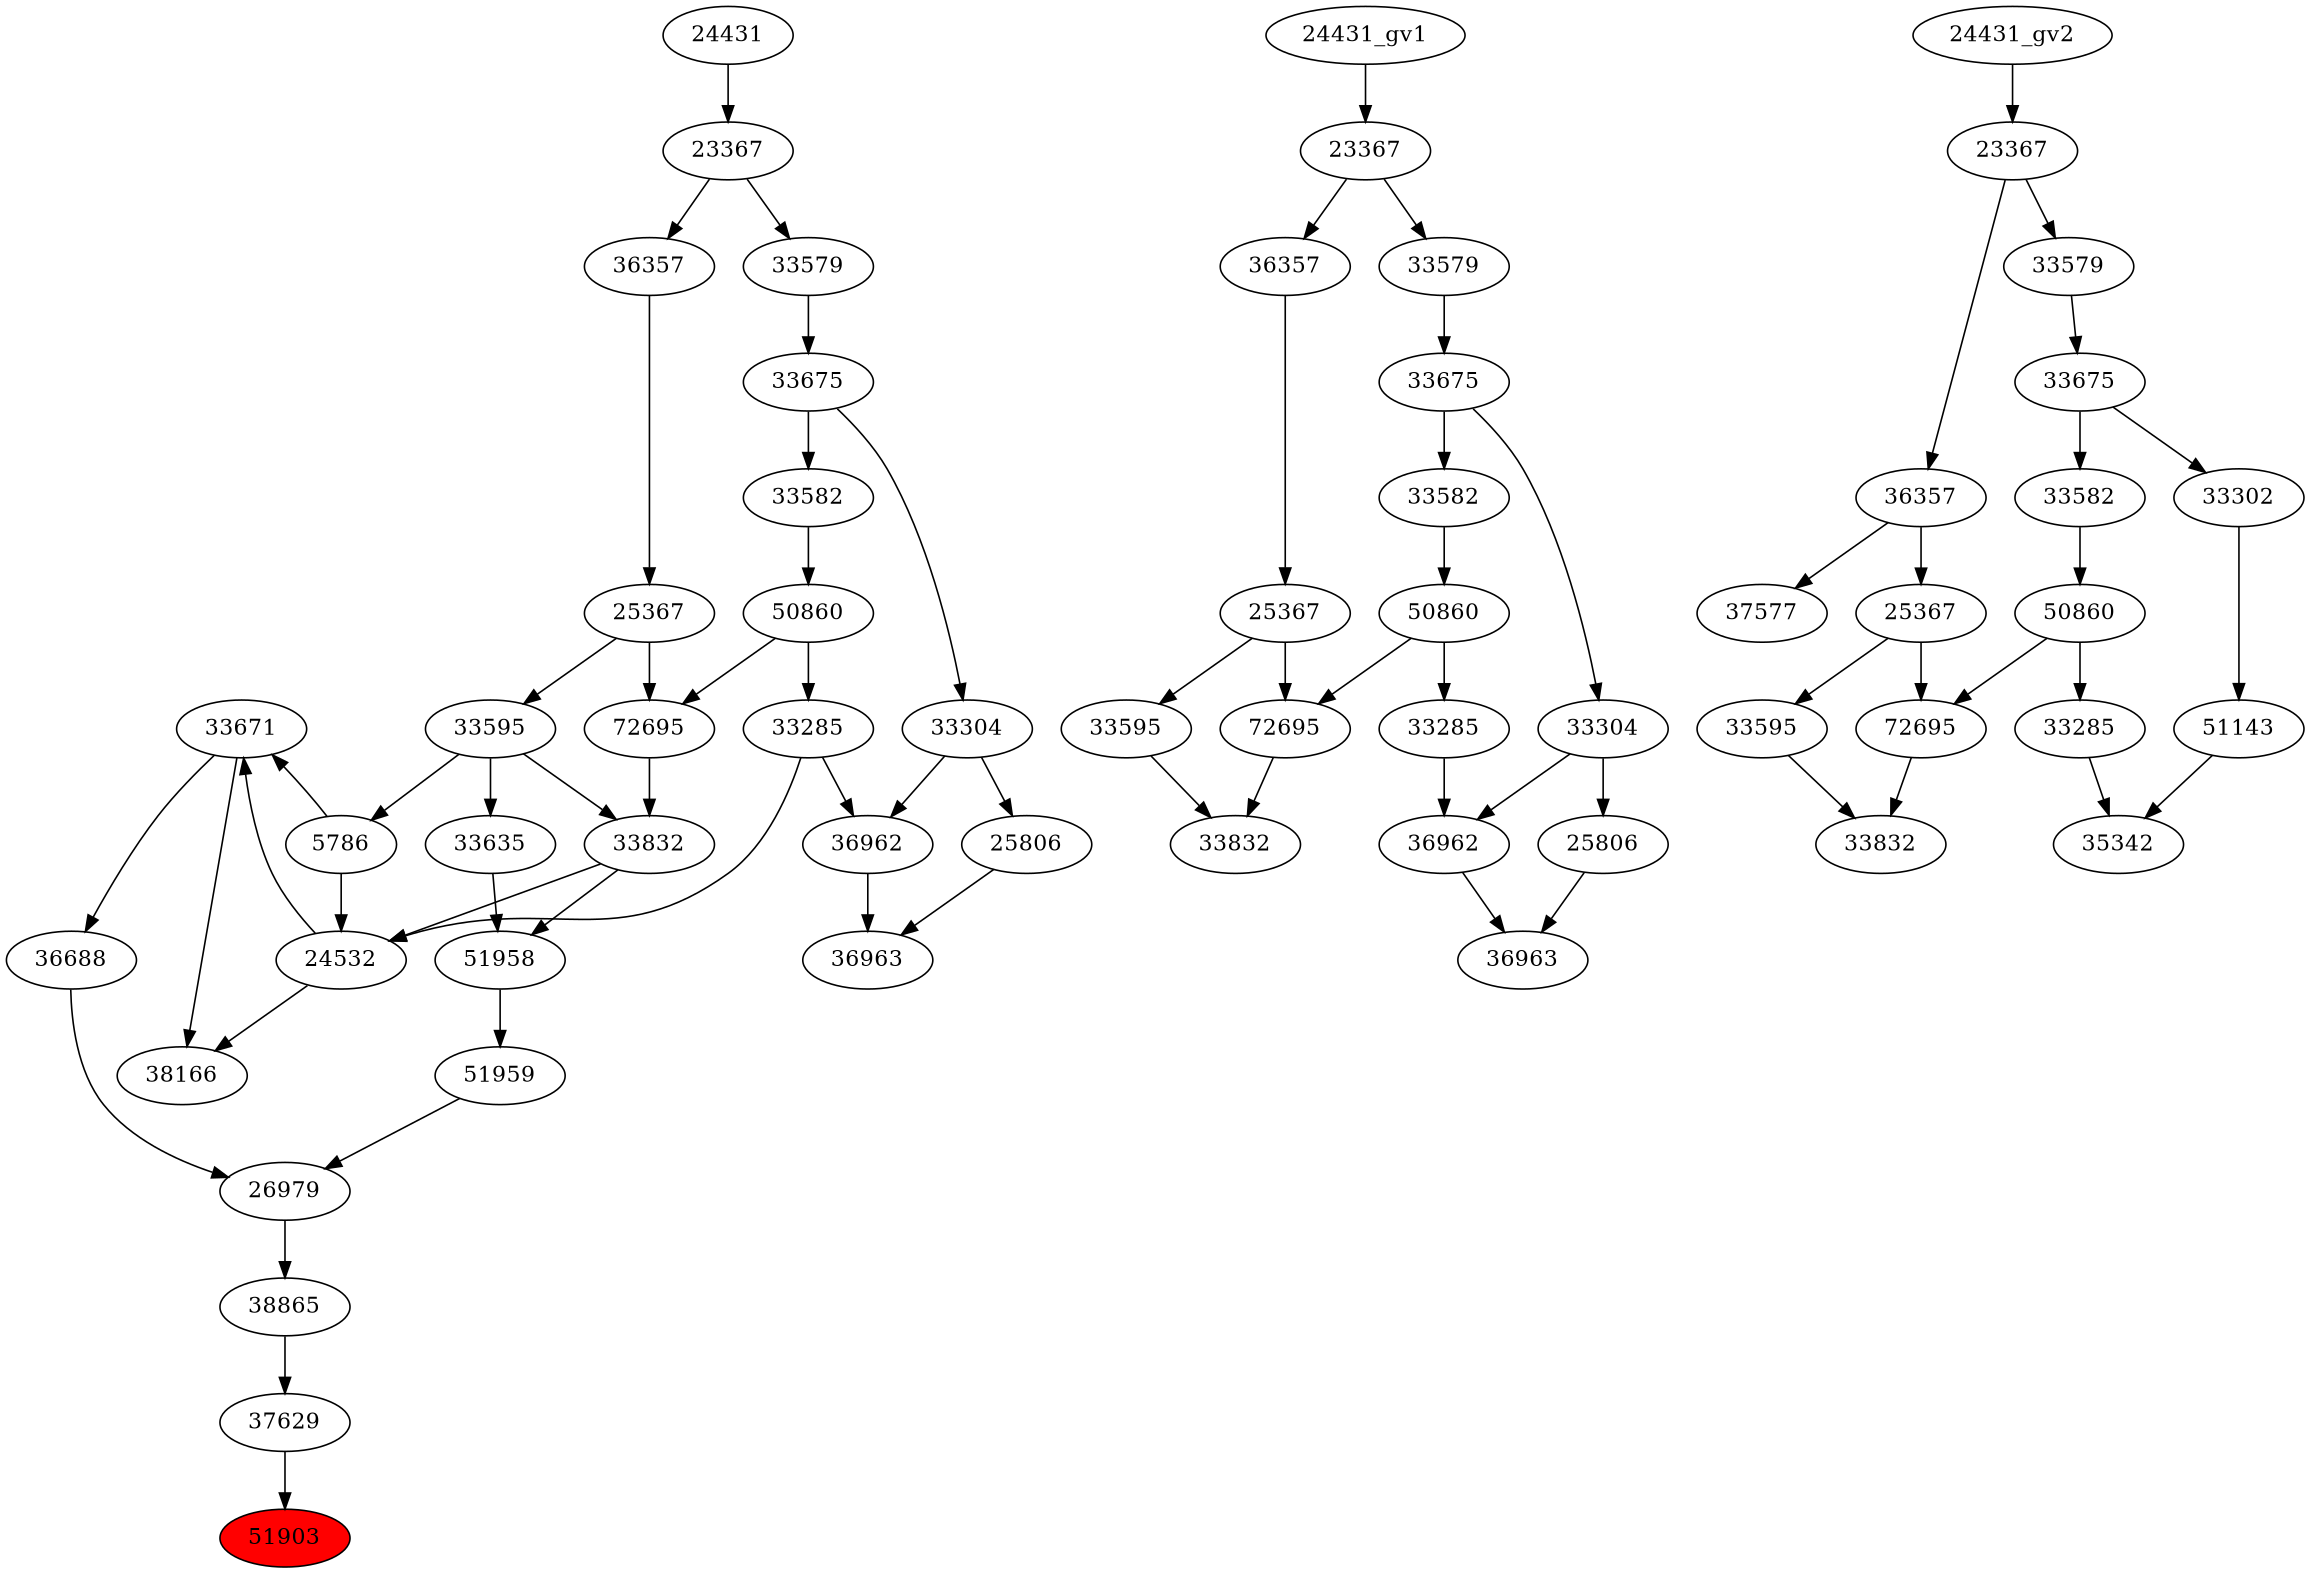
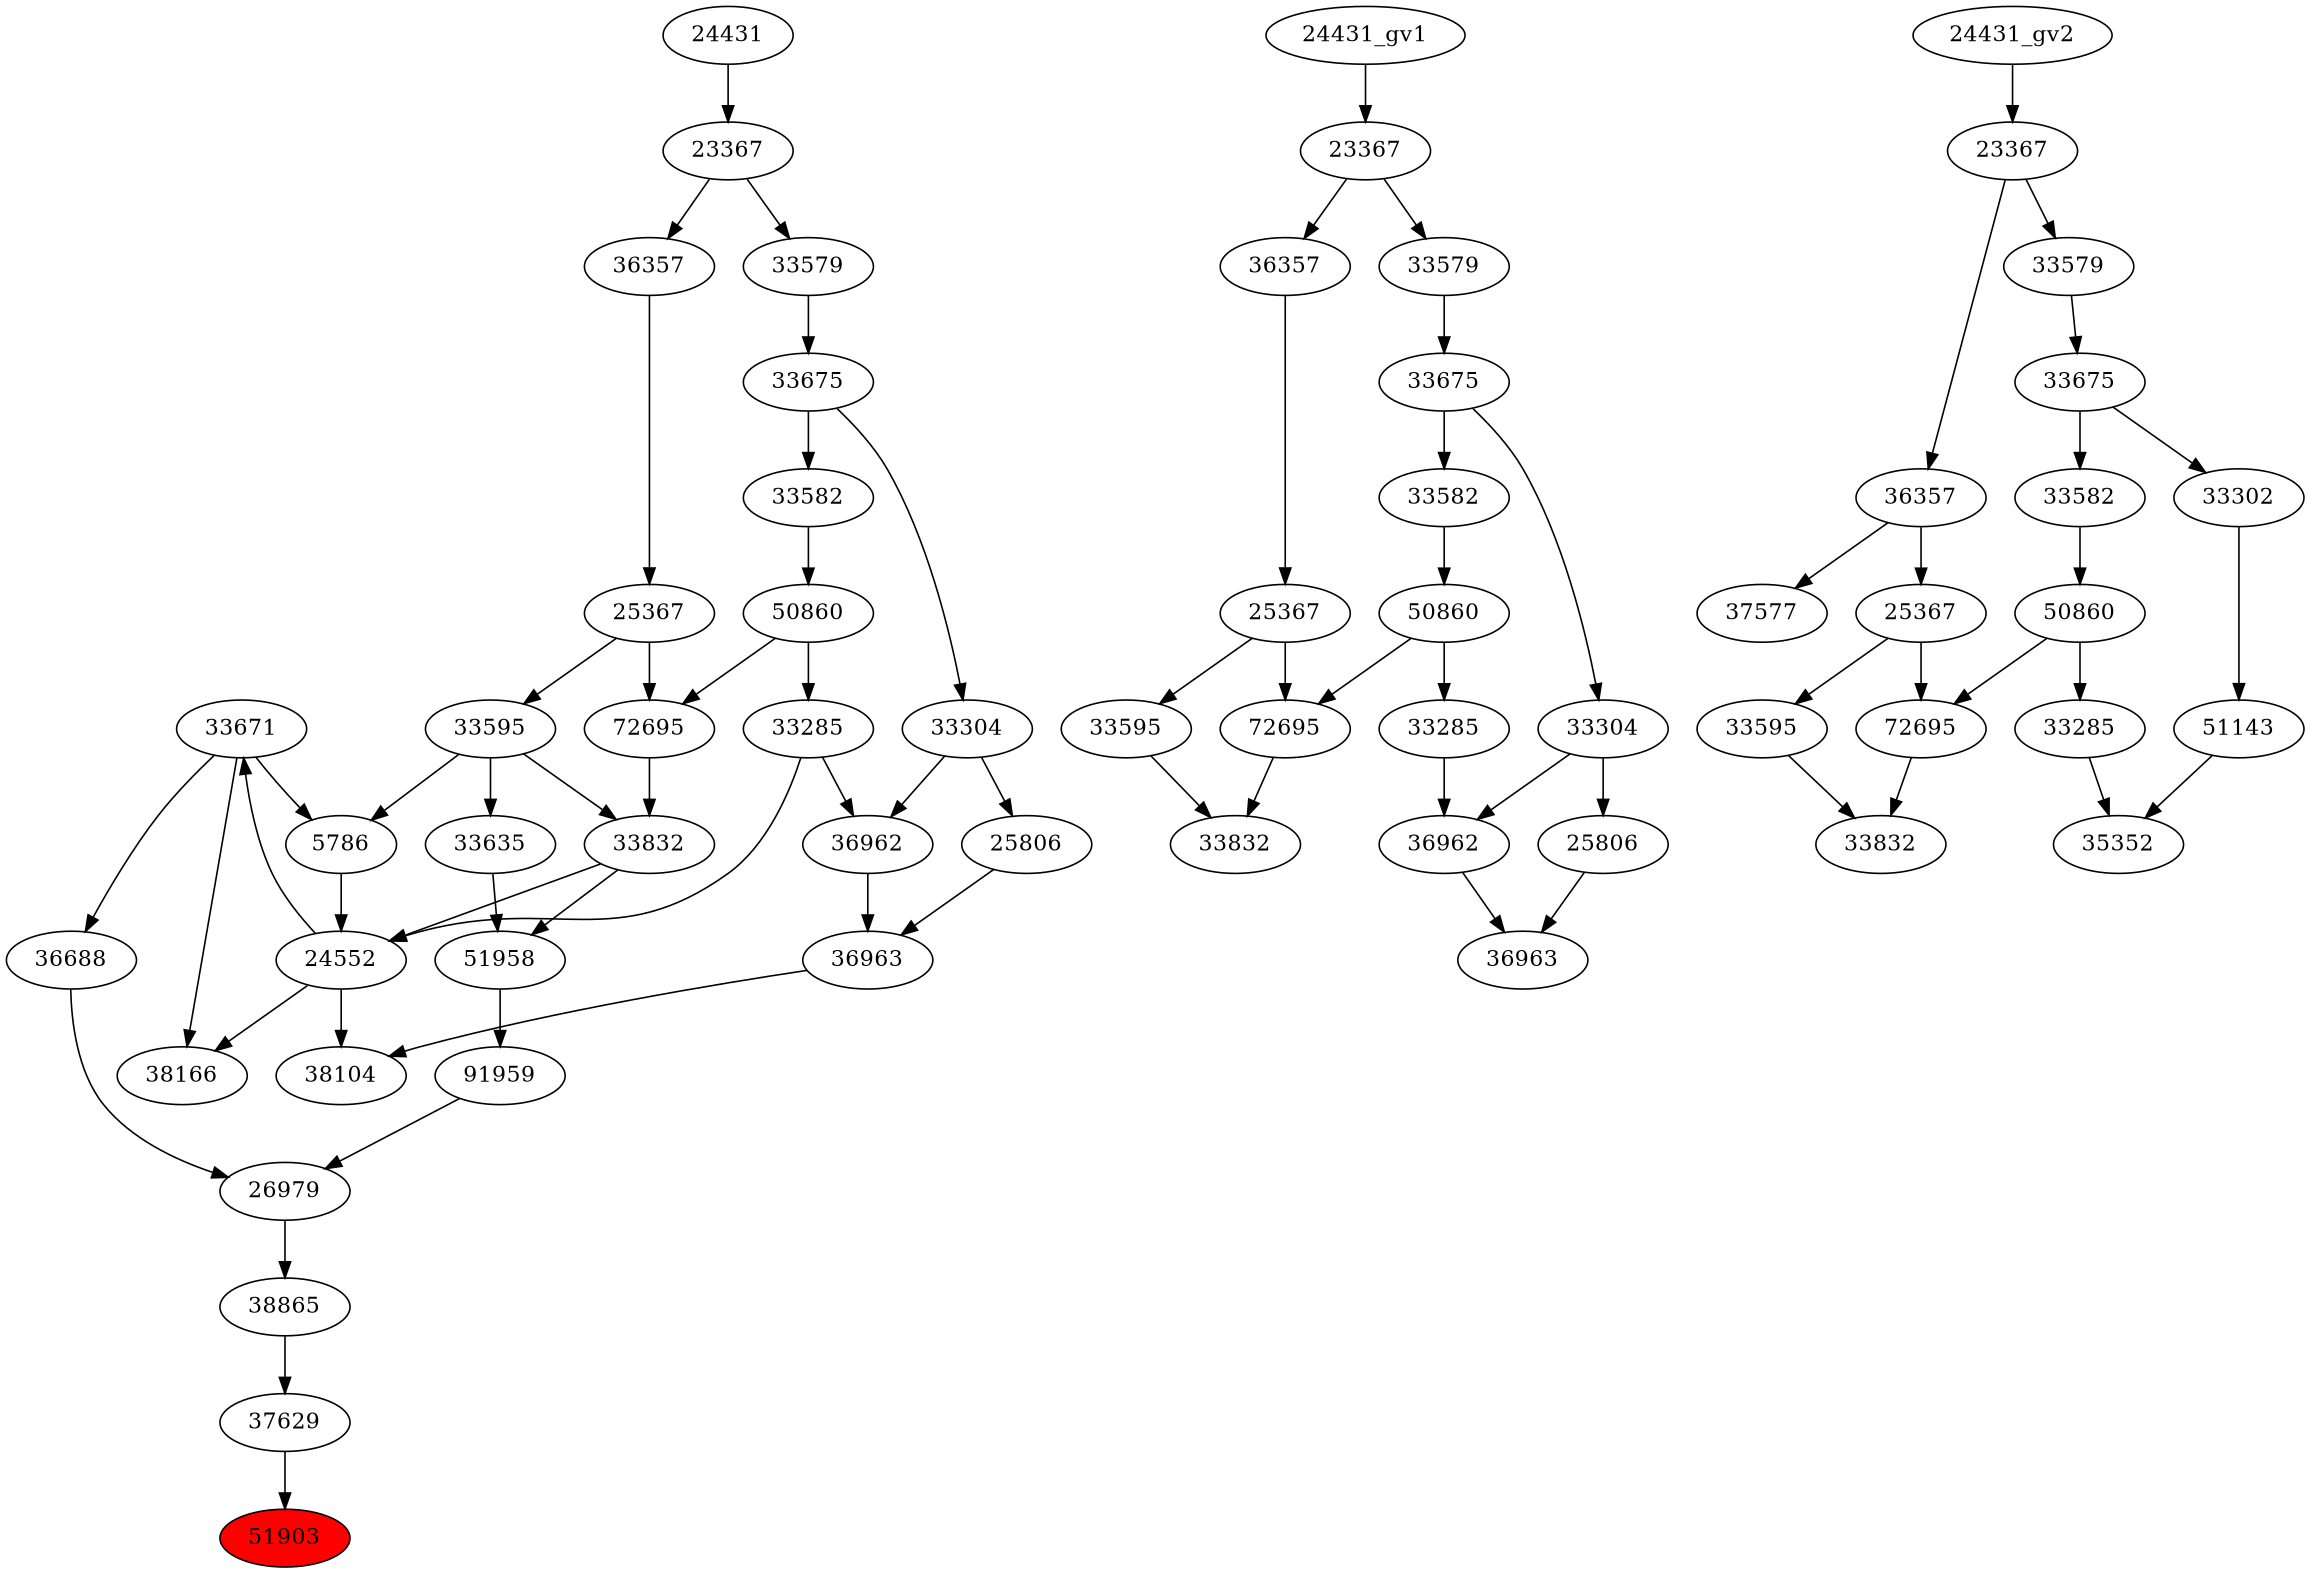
(306, 791) -> (277, 783)
(2119, 845) -> (2119, 845)
(341, 960) -> (341, 960)
none -> (341, 1076)
(500, 1076) -> (500, 1076)
